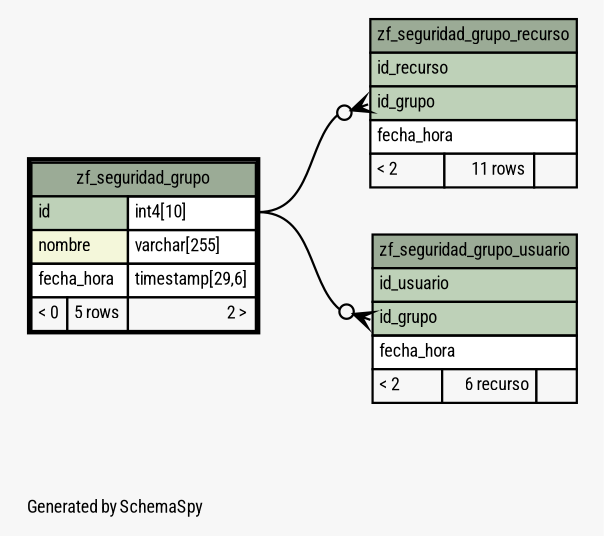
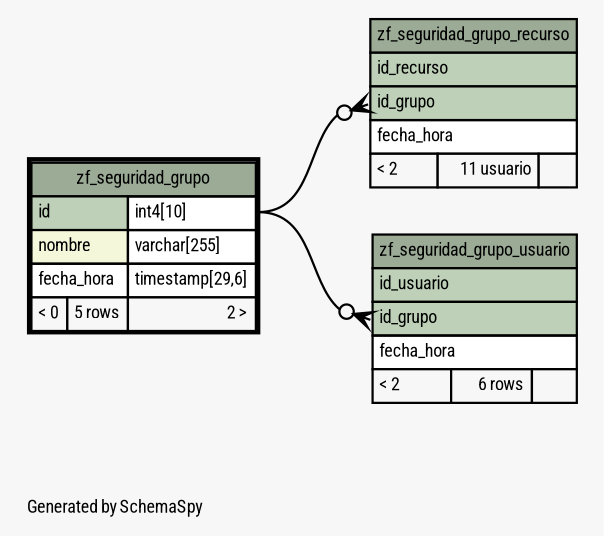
(499, 169) -> (496, 169)
(497, 385) -> (502, 385)
